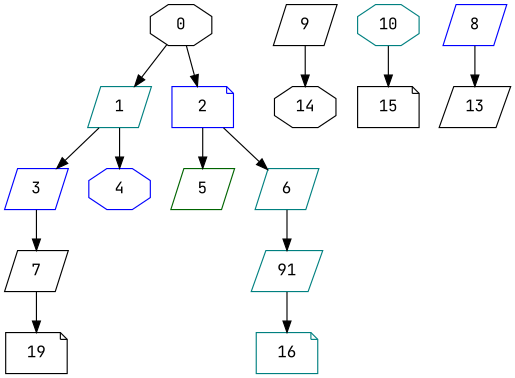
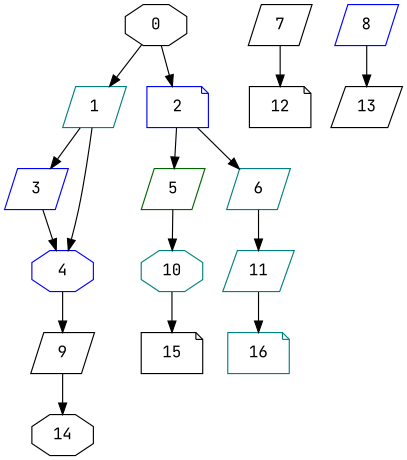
(36, 224) -> (48, 225)
none -> (173, 224)
(287, 271) -> (259, 271)
none -> (63, 306)
(36, 353) -> (280, 107)
